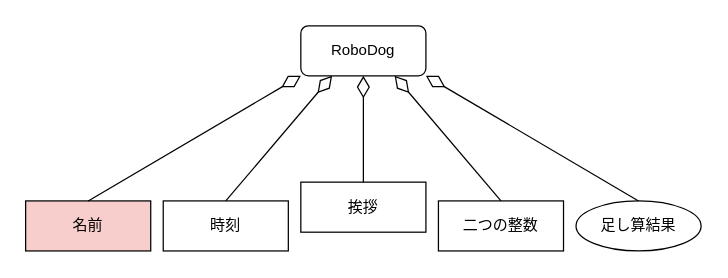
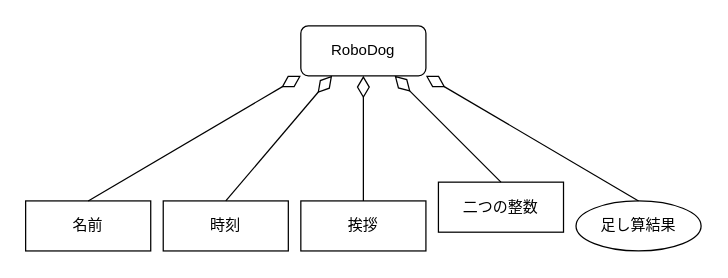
(363, 207) -> (363, 226)
(88, 226) -> (88, 226)
(501, 226) -> (501, 207)
